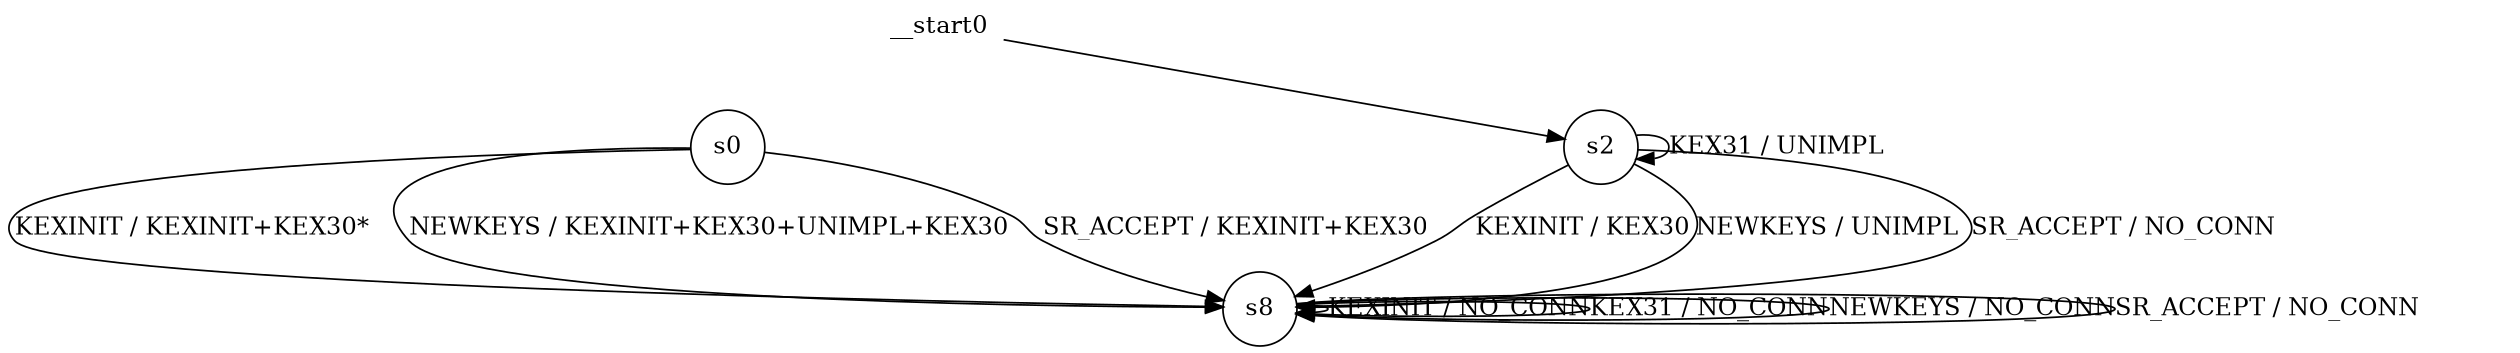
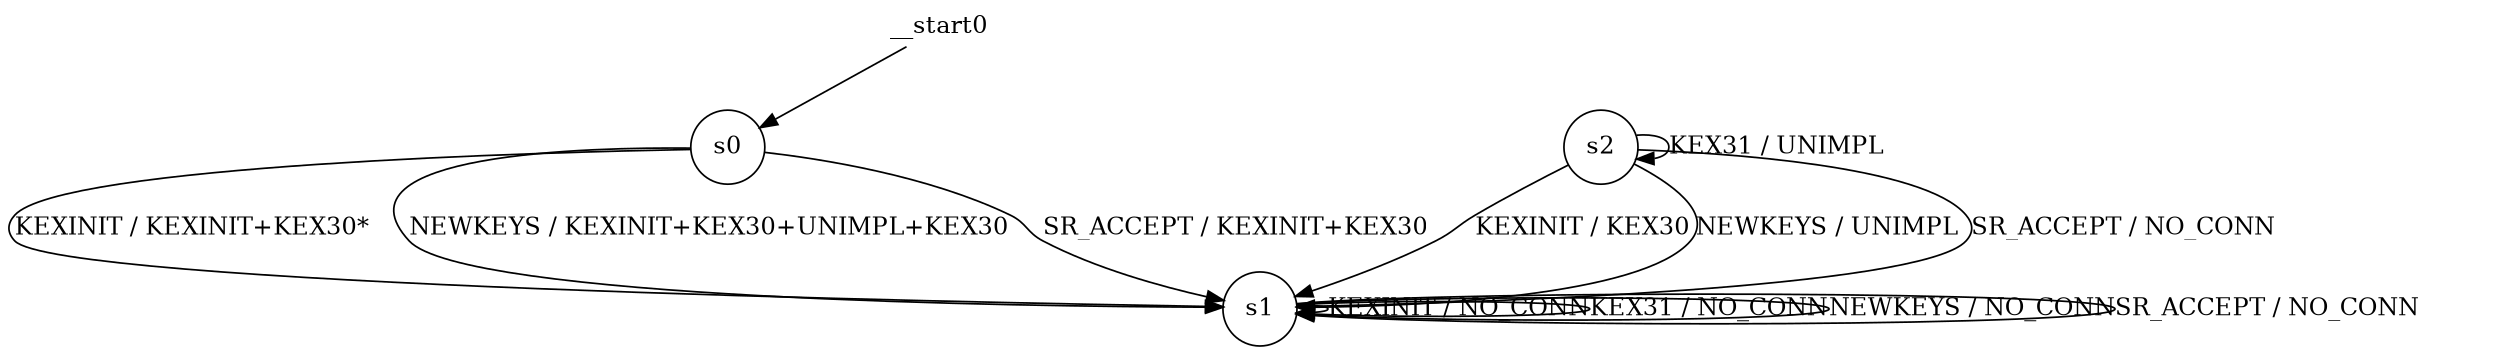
(1276, 88) -> (841, 83)
(1260, 309) -> (1260, 309)
